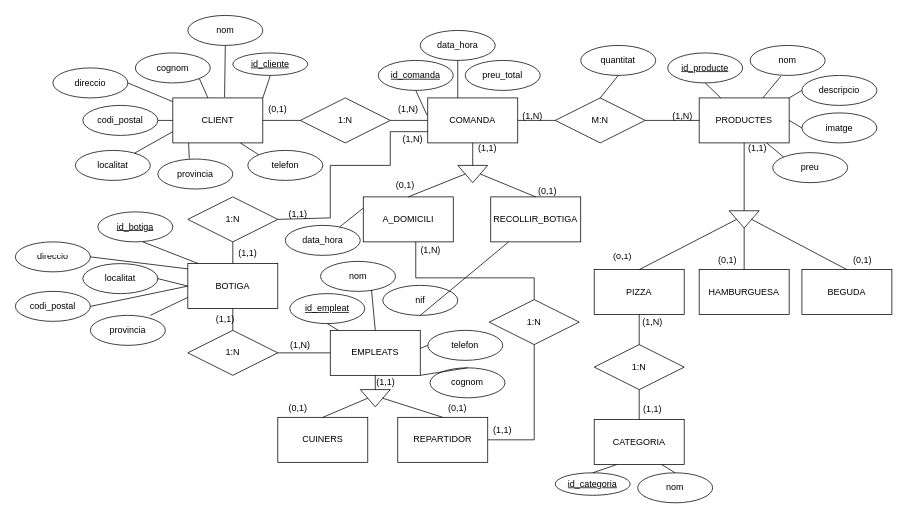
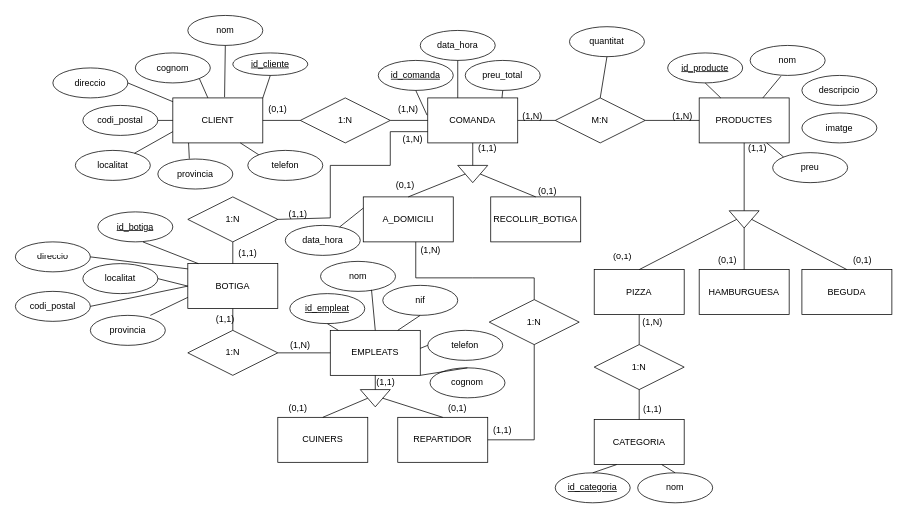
(618, 60) -> (607, 42)
(796, 94) -> none
none -> (502, 95)
(796, 124) -> none
(464, 279) -> (410, 323)
(593, 484) -> (593, 488)
